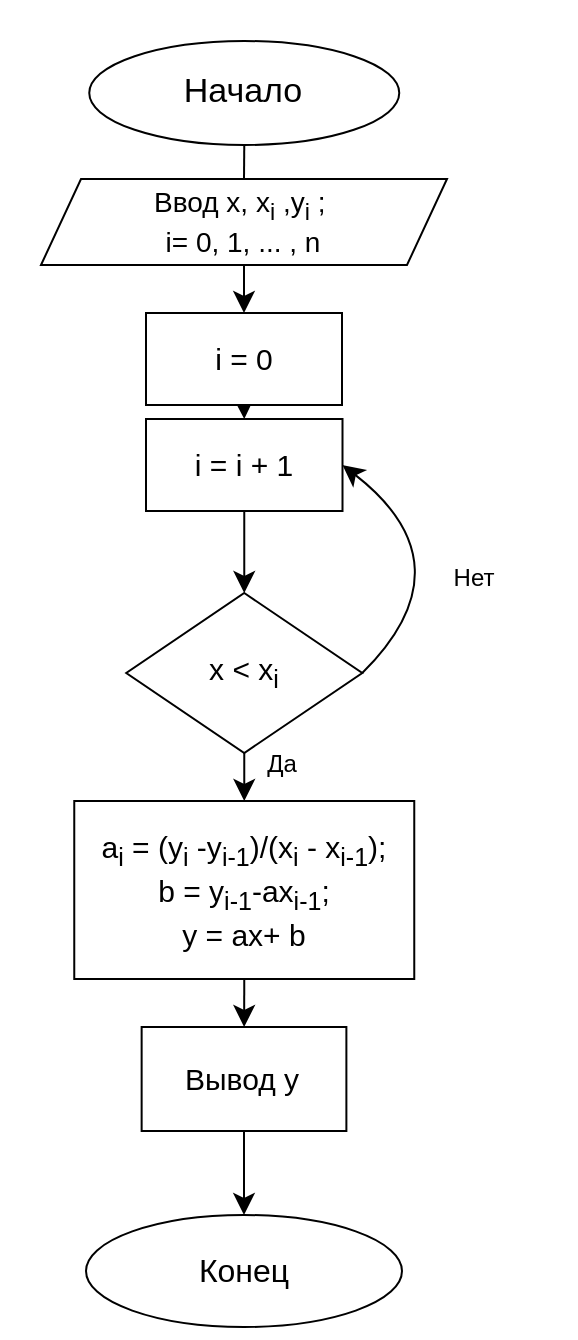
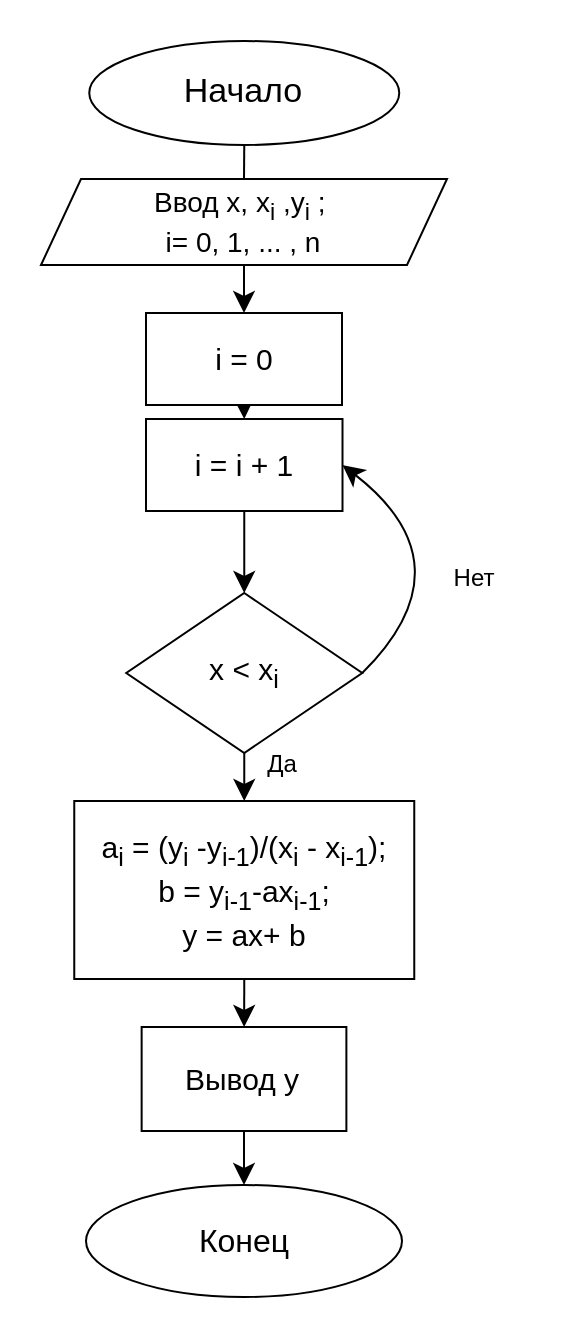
(244, 1271) -> (244, 1241)
